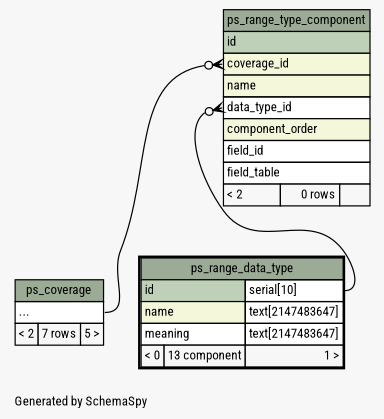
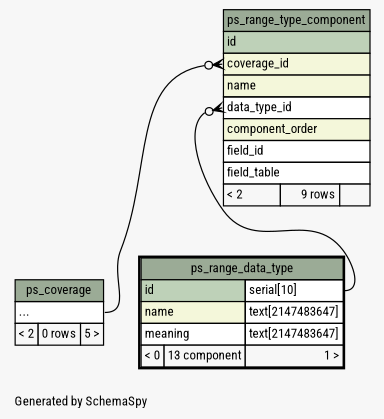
(319, 194) -> (319, 194)
(59, 334) -> (59, 334)
